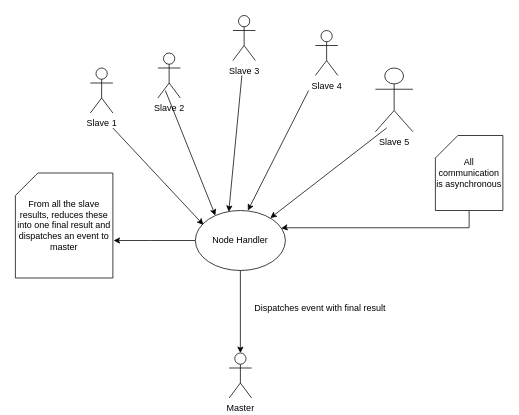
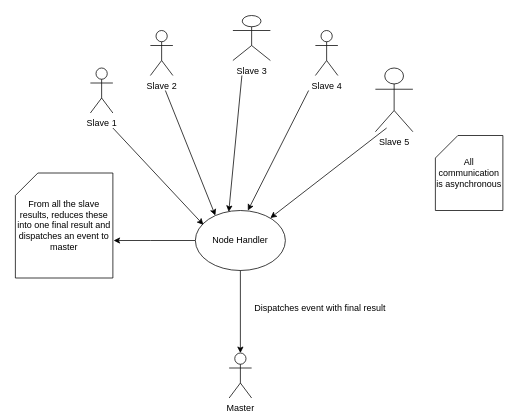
(244, 38) -> (252, 38)
(169, 75) -> (162, 53)
(378, 228) -> none
